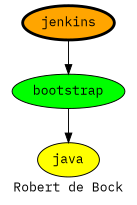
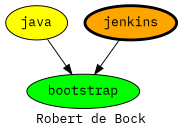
(68, 121) -> (57, 53)
